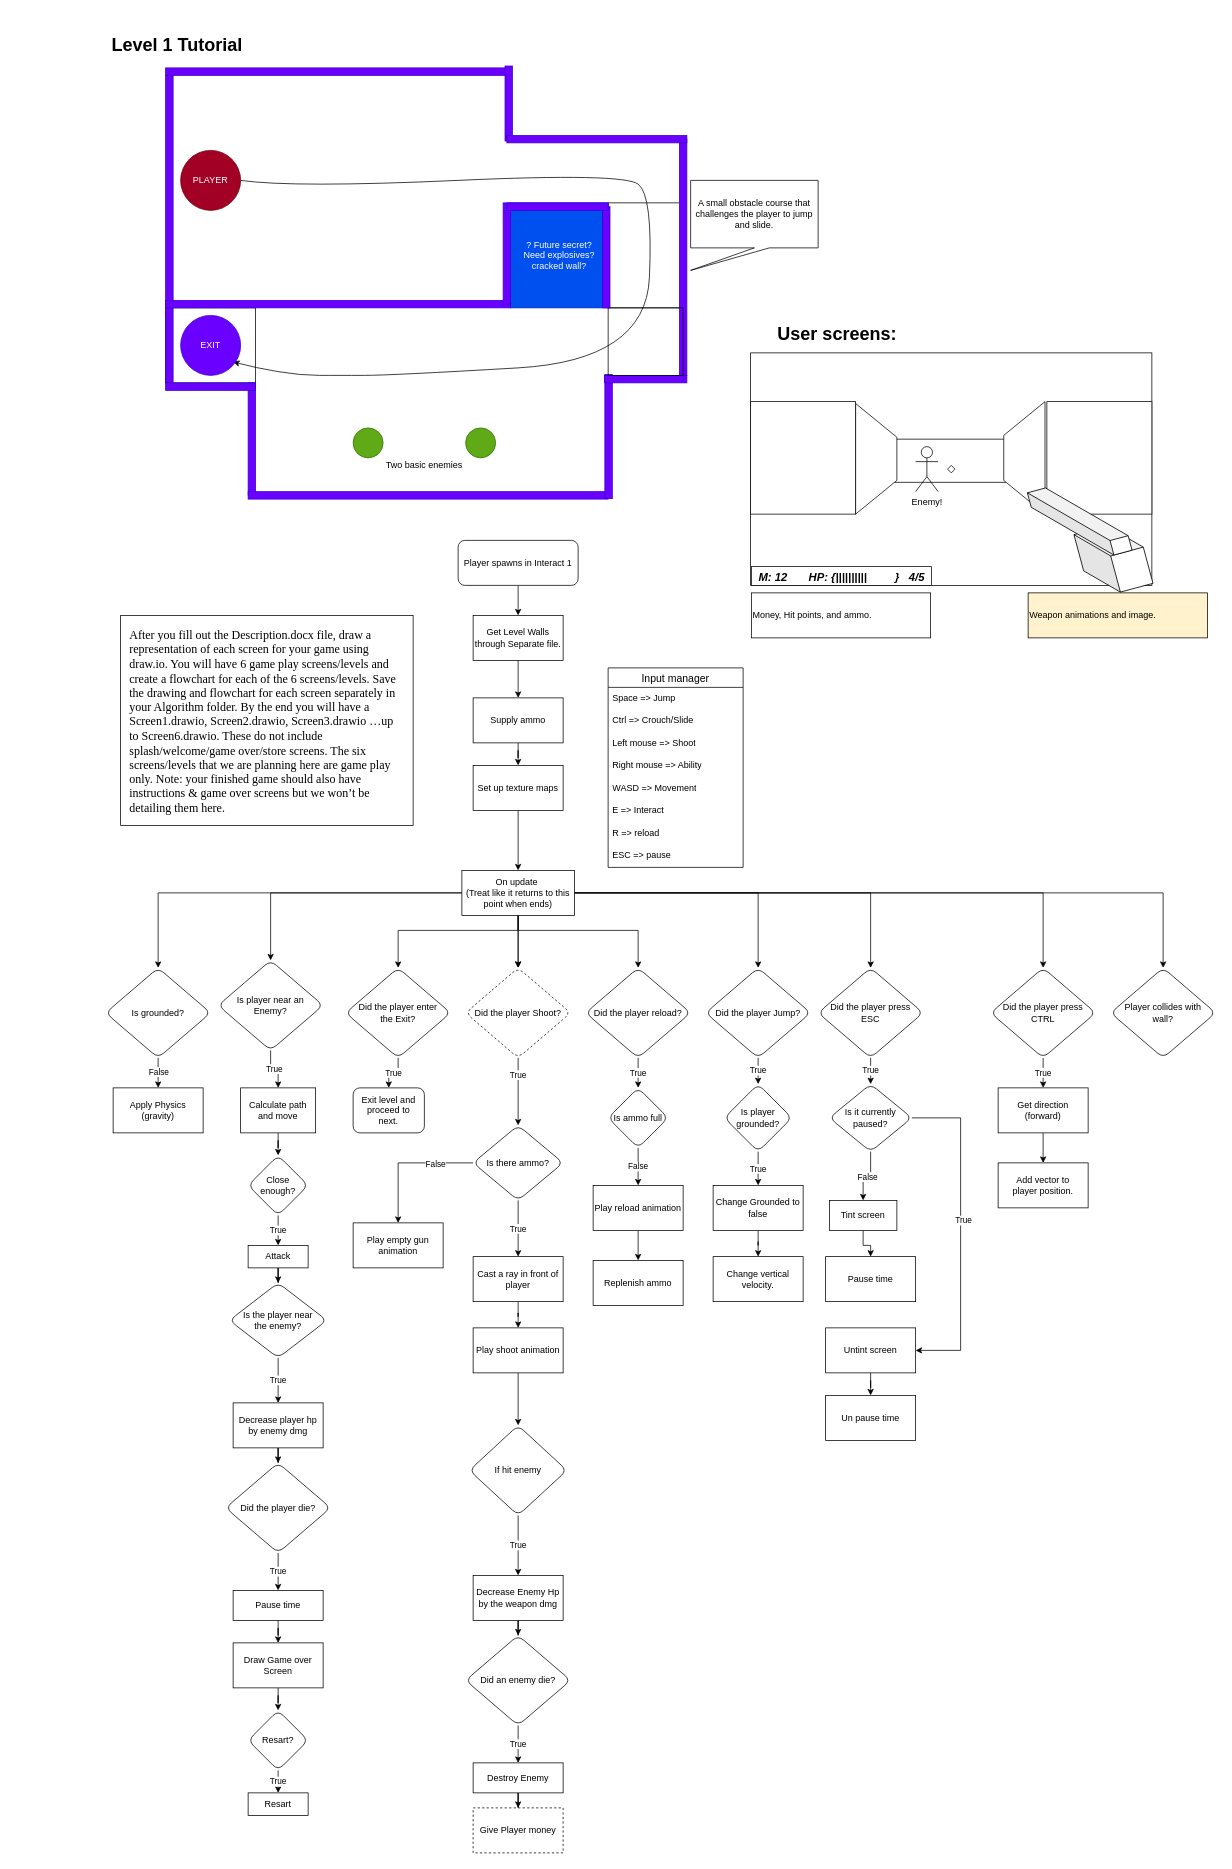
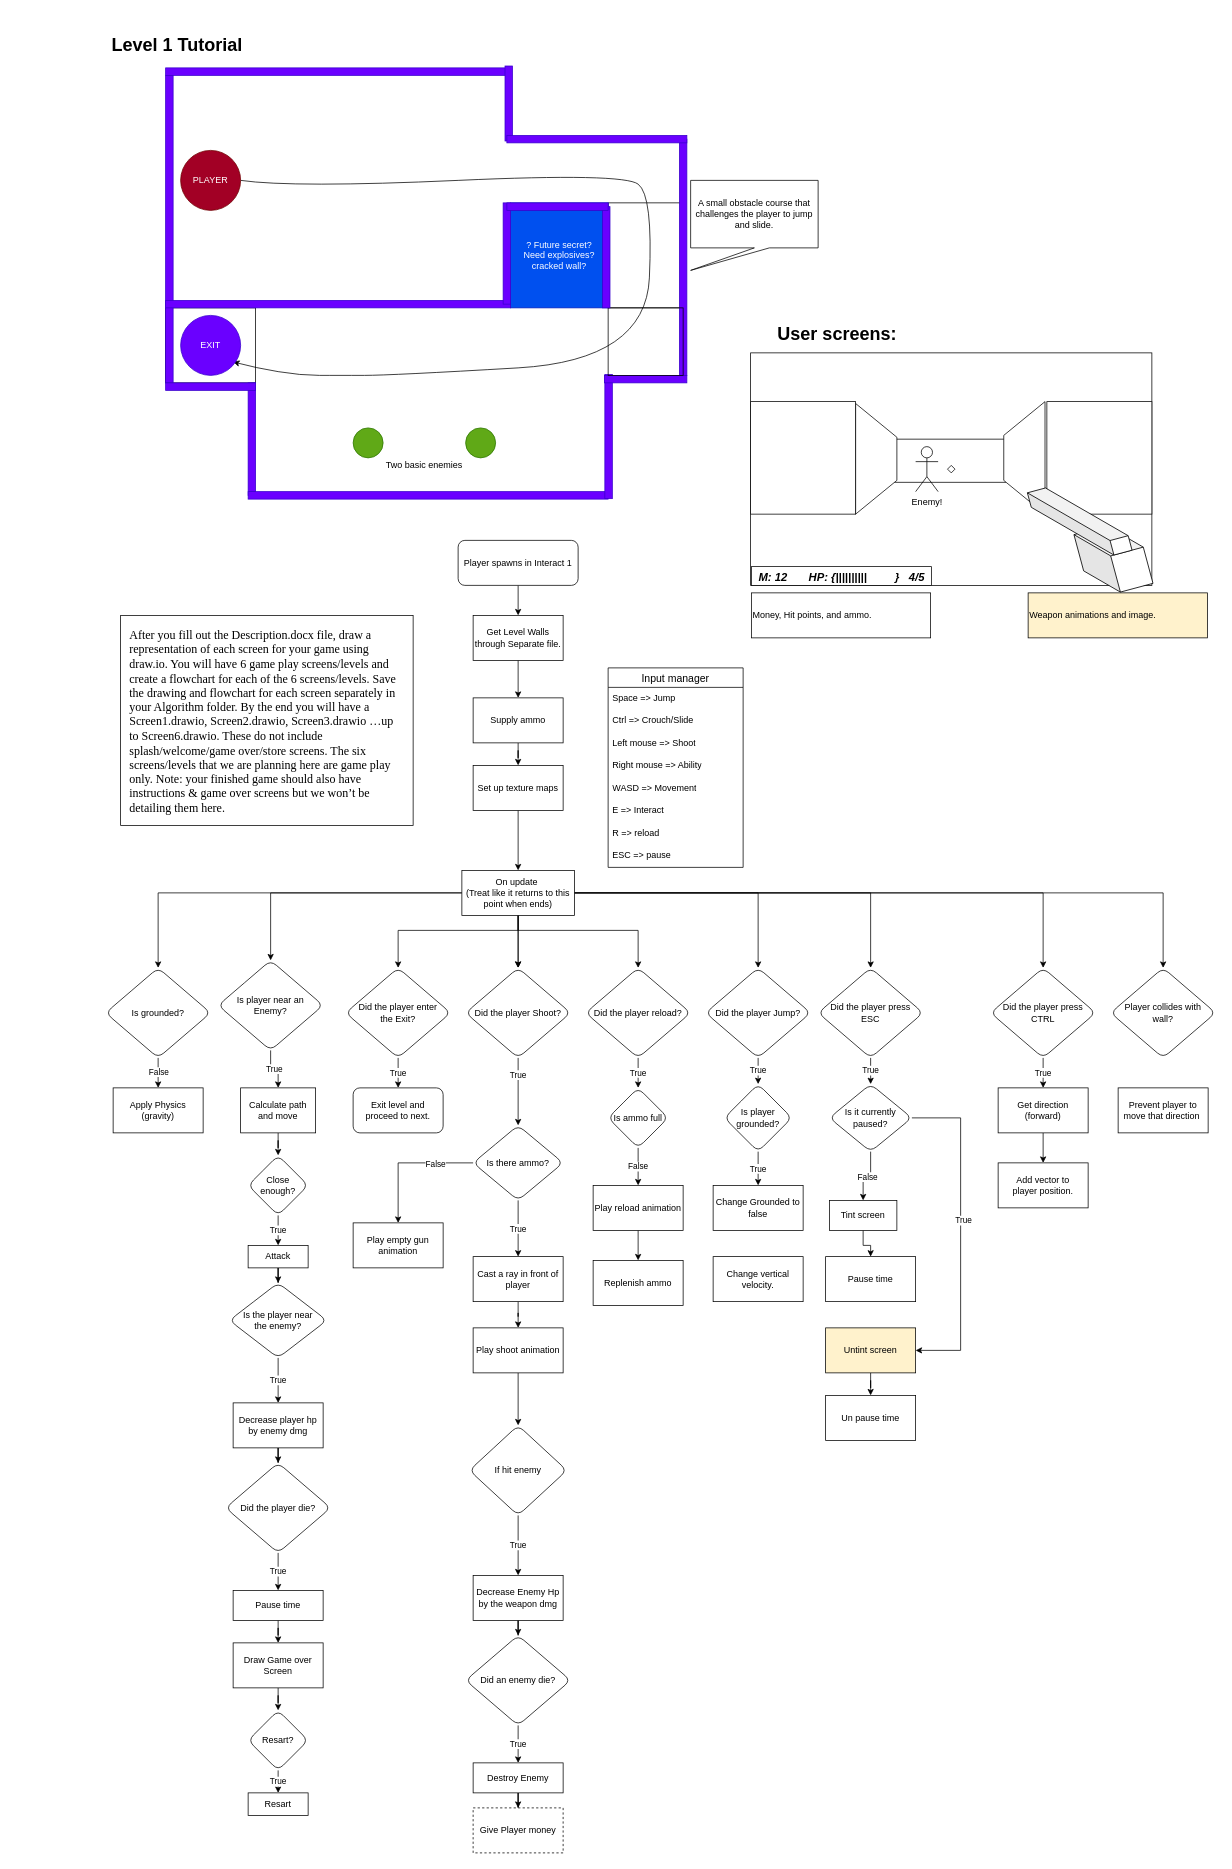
(518, 1013) -> (518, 1013)
(389, 1110) -> (398, 1110)
none -> (1163, 1110)
(758, 1242) -> none
(870, 1350) -> (870, 1350)
